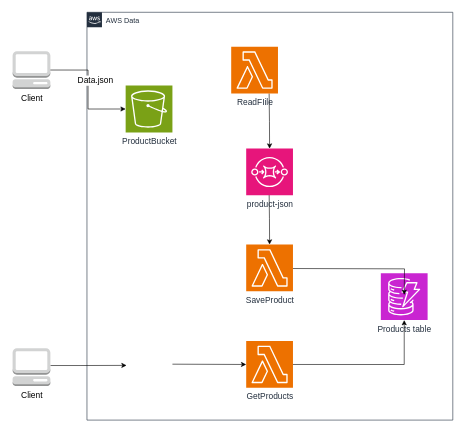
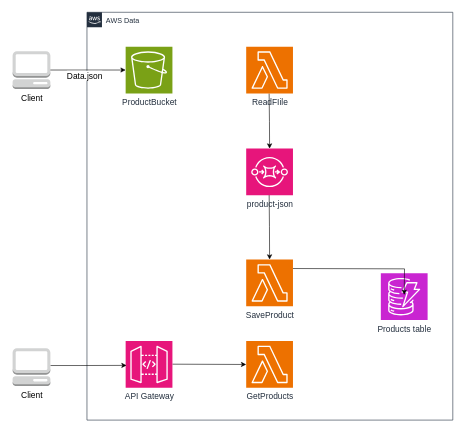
(254, 70) -> (269, 70)
(149, 109) -> (149, 70)
(269, 268) -> (269, 283)
none -> (149, 365)
(350, 365) -> none
